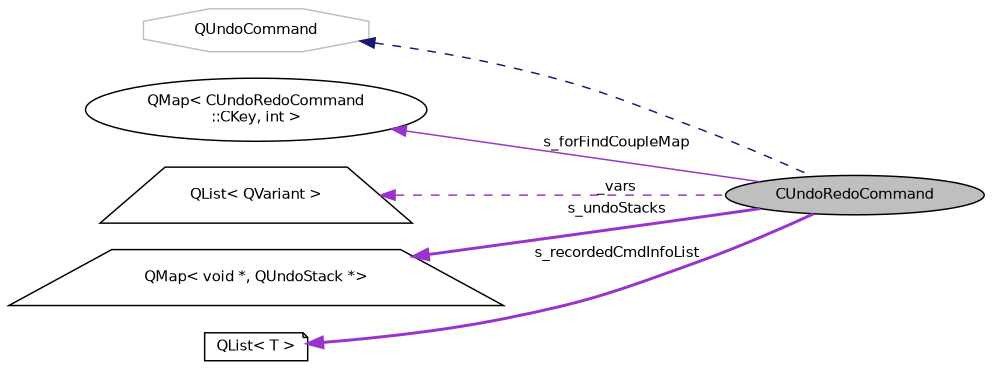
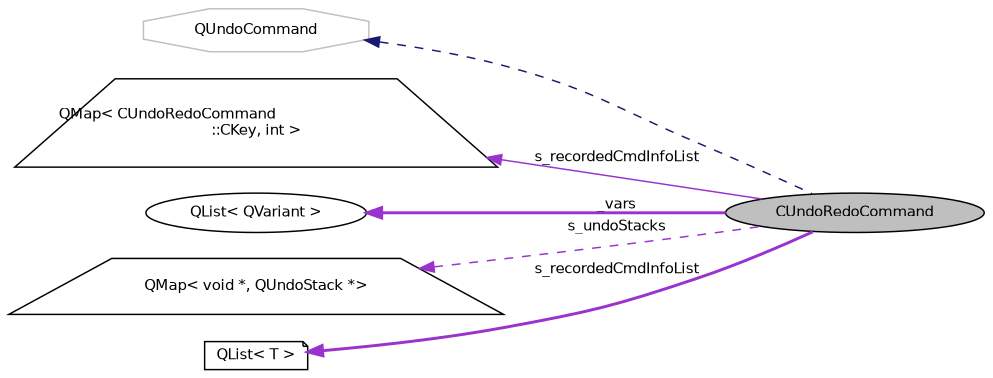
(256, 110) -> (256, 123)
(615, 143) -> (615, 158)
(256, 195) -> (256, 213)
(561, 195) -> (554, 213)
(594, 232) -> (598, 248)
